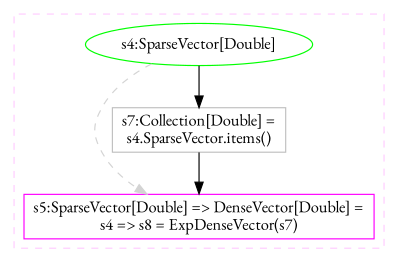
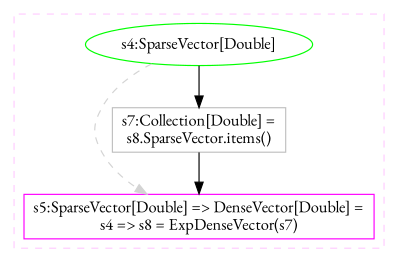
(199, 130) -> (199, 130)
